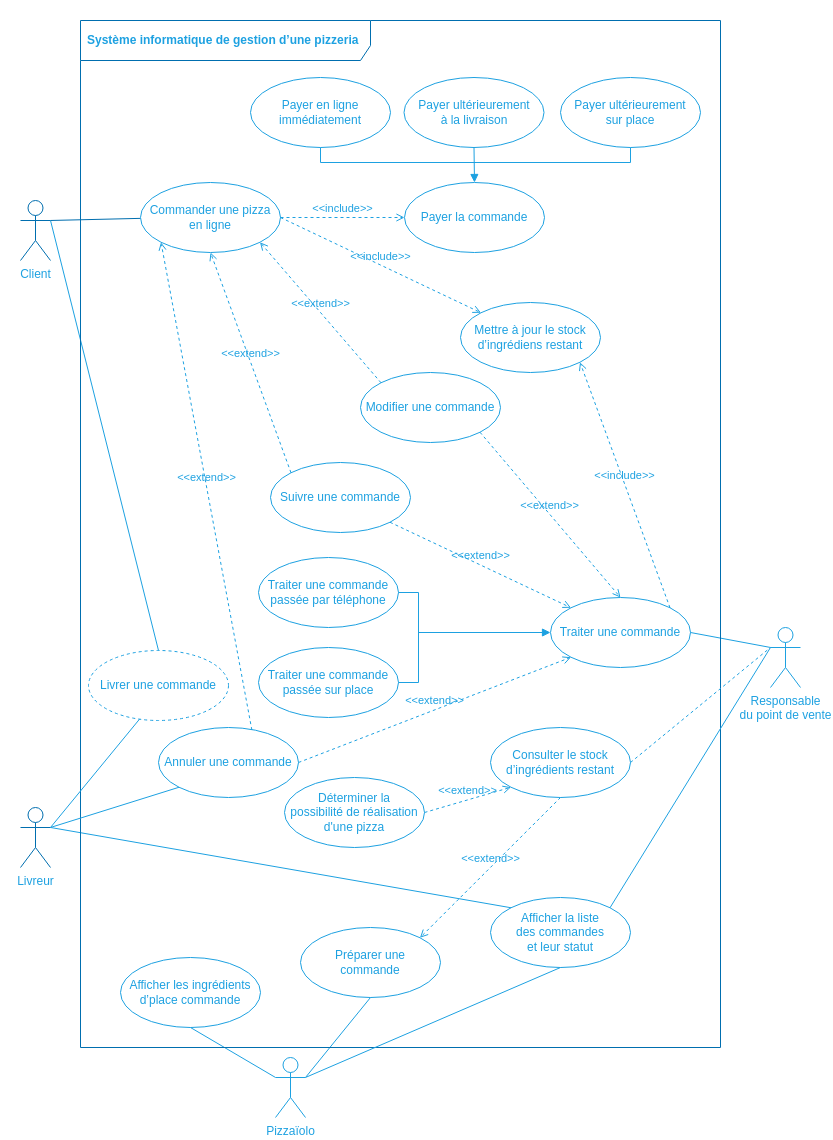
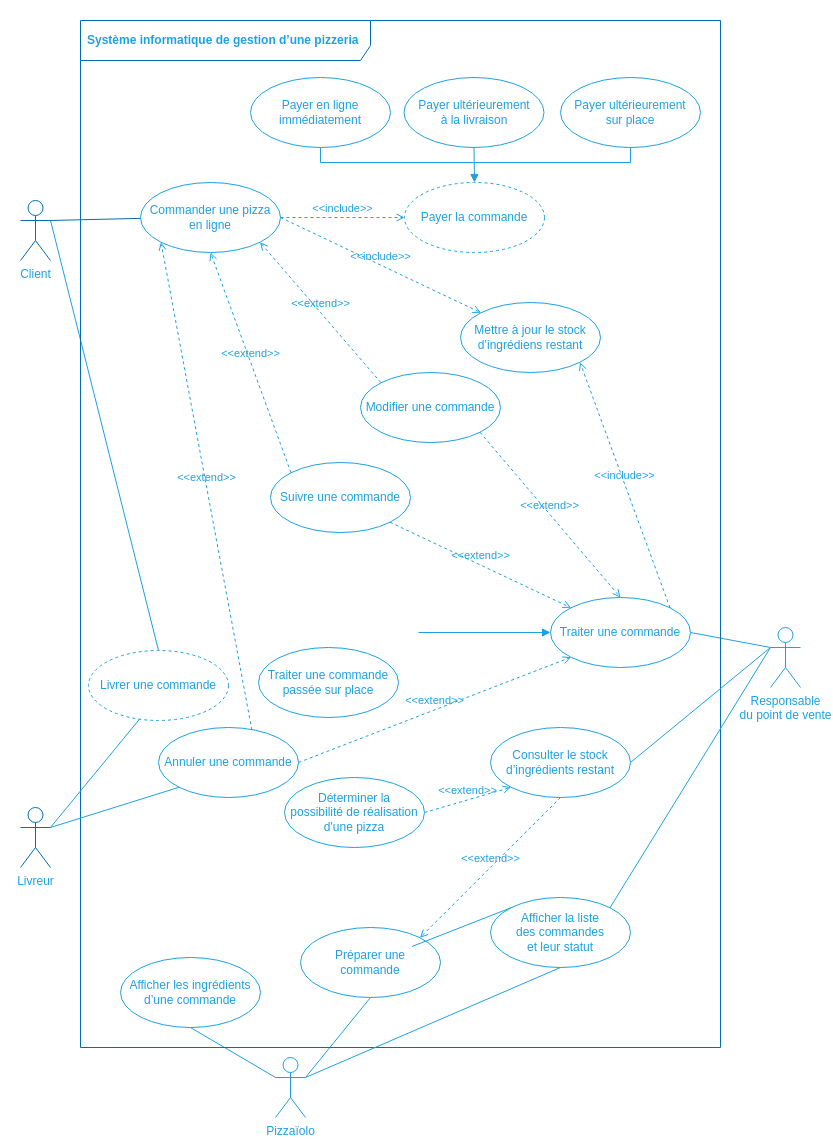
(475, 218) -> (475, 218)
(329, 593) -> none
(419, 638) -> none
(698, 707) -> (698, 707)
(282, 868) -> (462, 927)
(191, 993) -> (191, 993)
